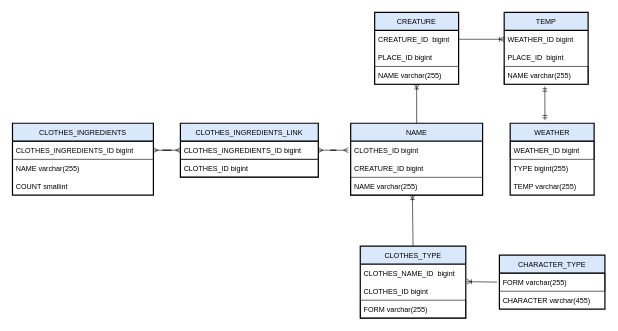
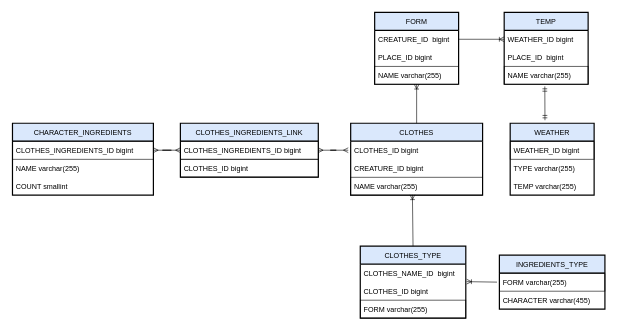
(416, 22) -> (416, 22)
(83, 133) -> (83, 133)
(416, 133) -> (416, 133)
(543, 169) -> (547, 169)
(552, 265) -> (552, 265)
